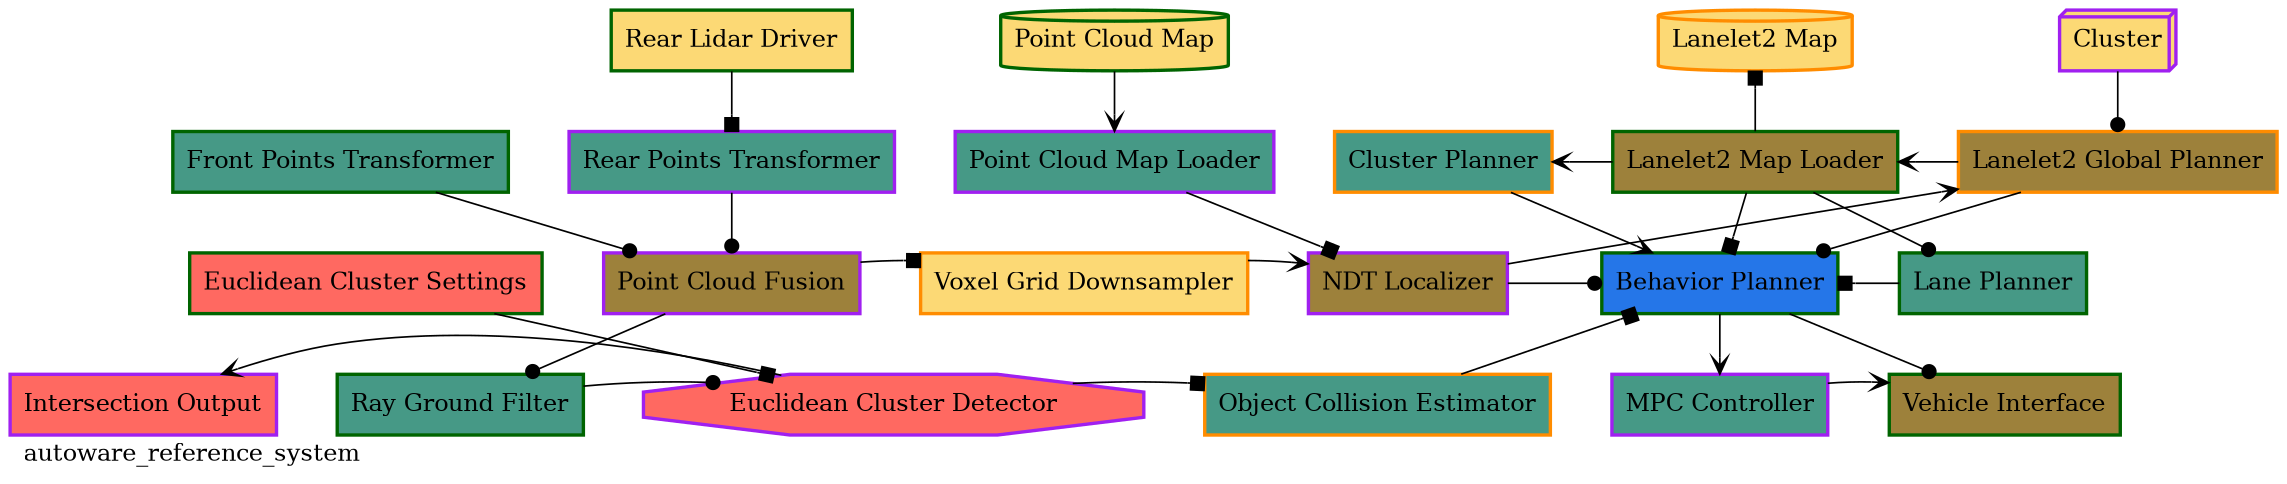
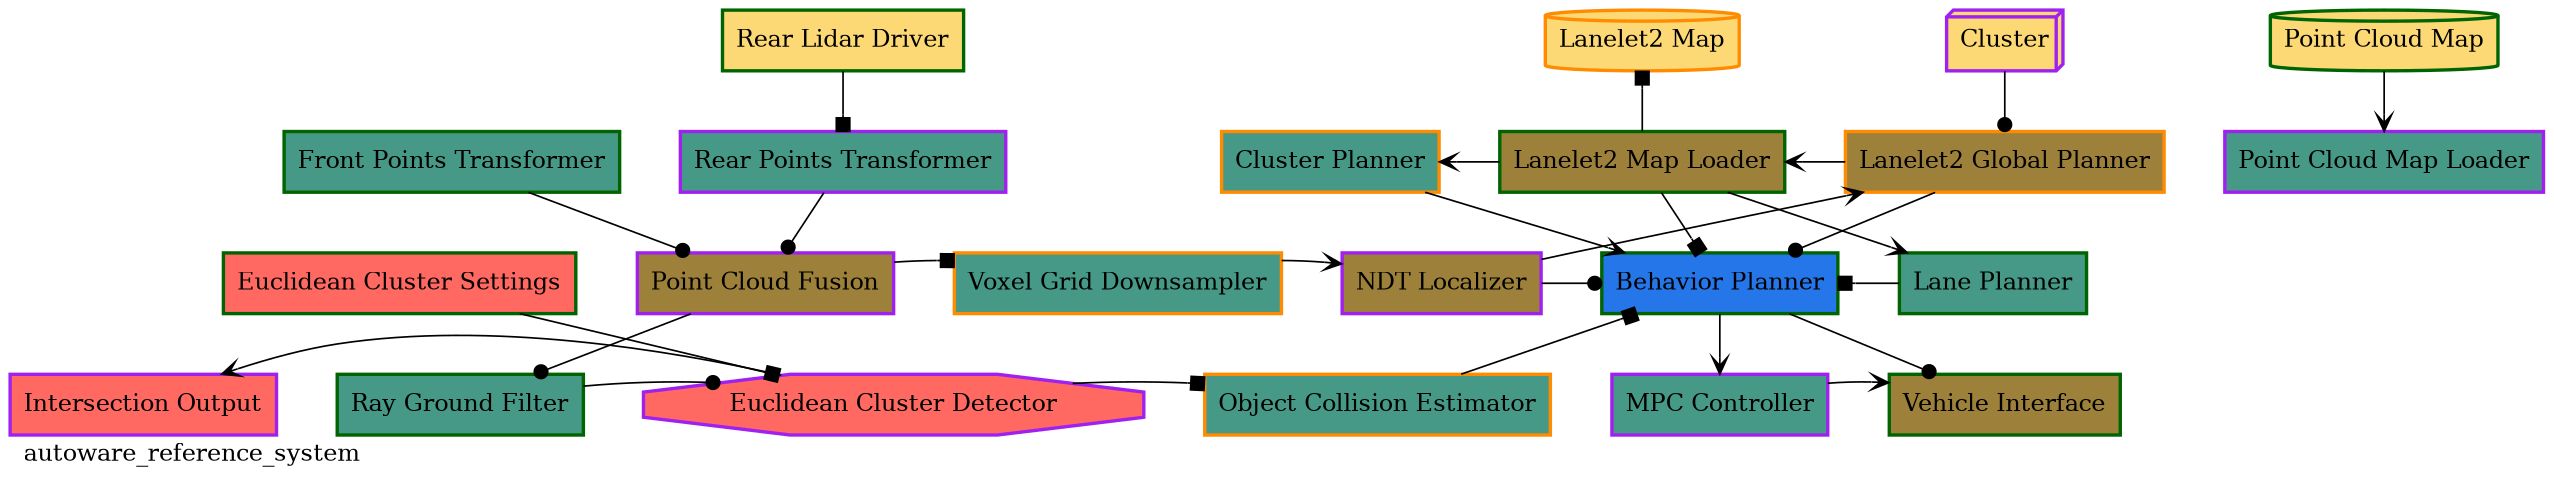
(1253, 219) -> none
(1868, 219) -> (1809, 220)
(1084, 283) -> (1118, 283)
